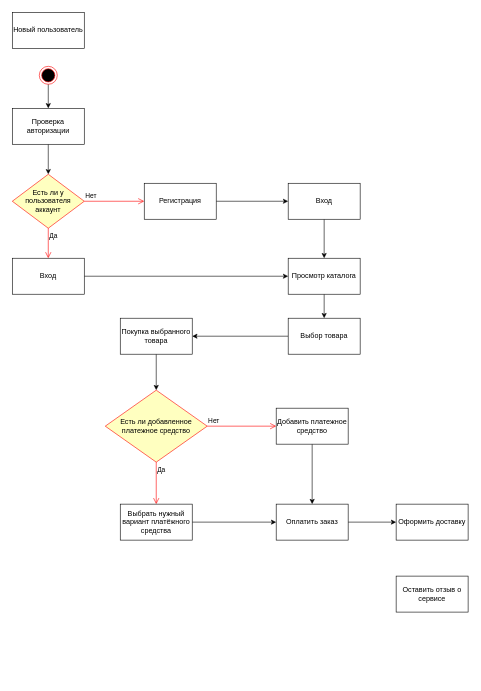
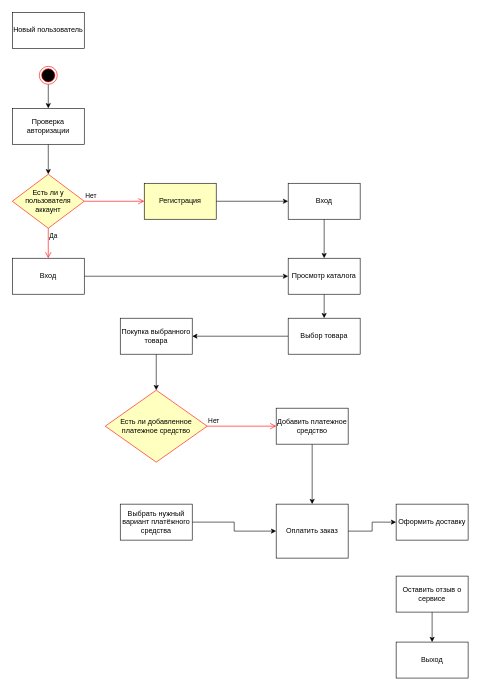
(180, 201) -> (180, 201)
(156, 483) -> none
(312, 522) -> (312, 531)
none -> (432, 636)
none -> (432, 660)
